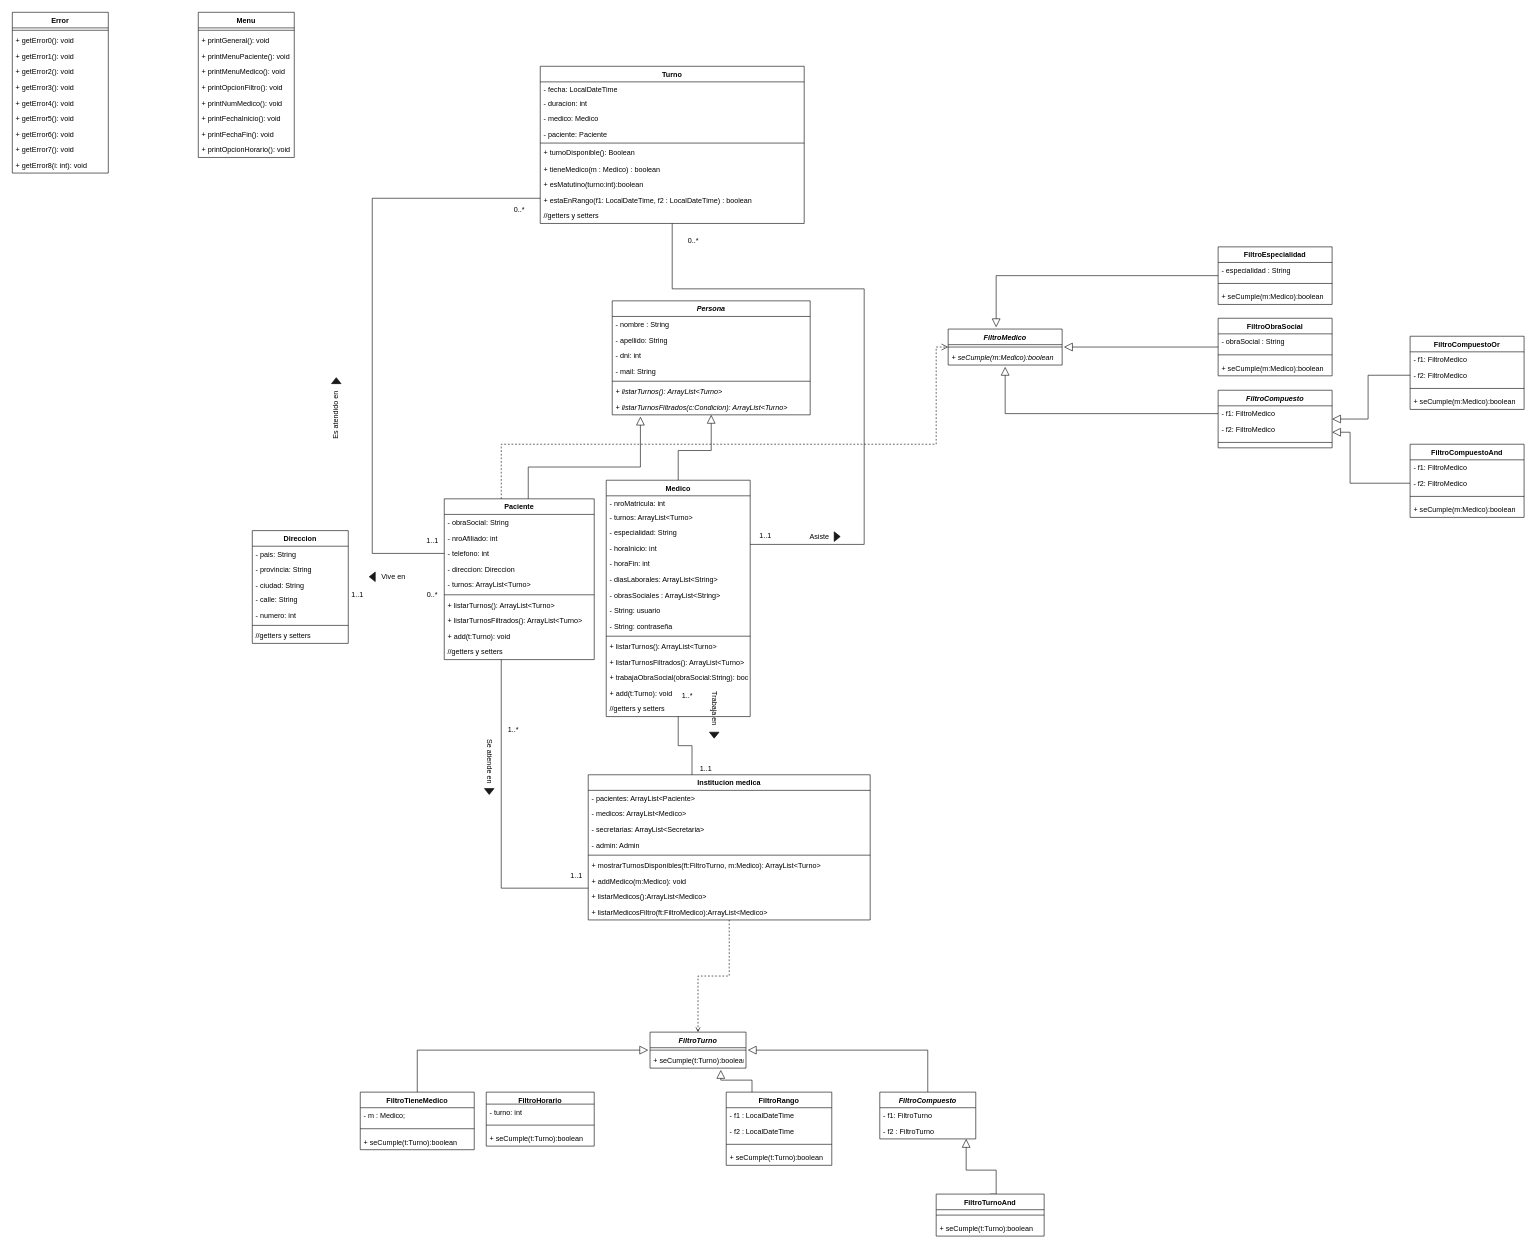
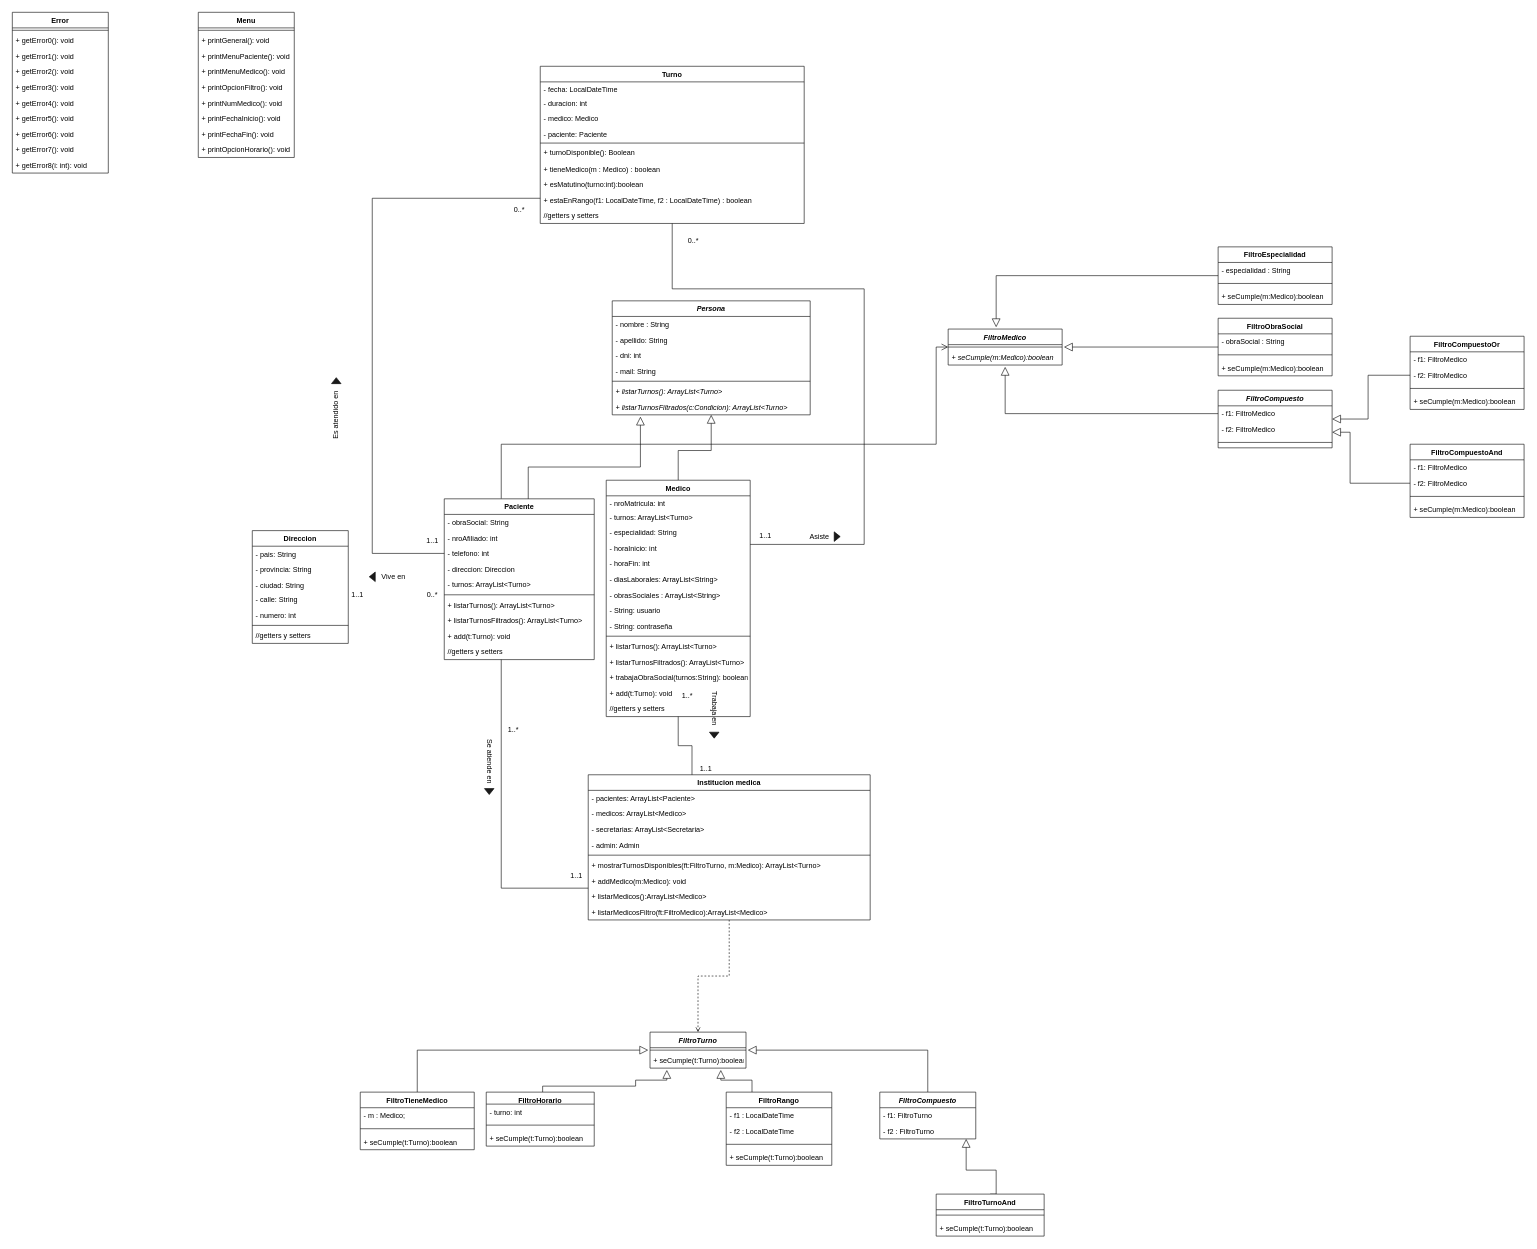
(744, 444) -> (744, 444)
(695, 678) -> (689, 678)
none -> (606, 1086)
